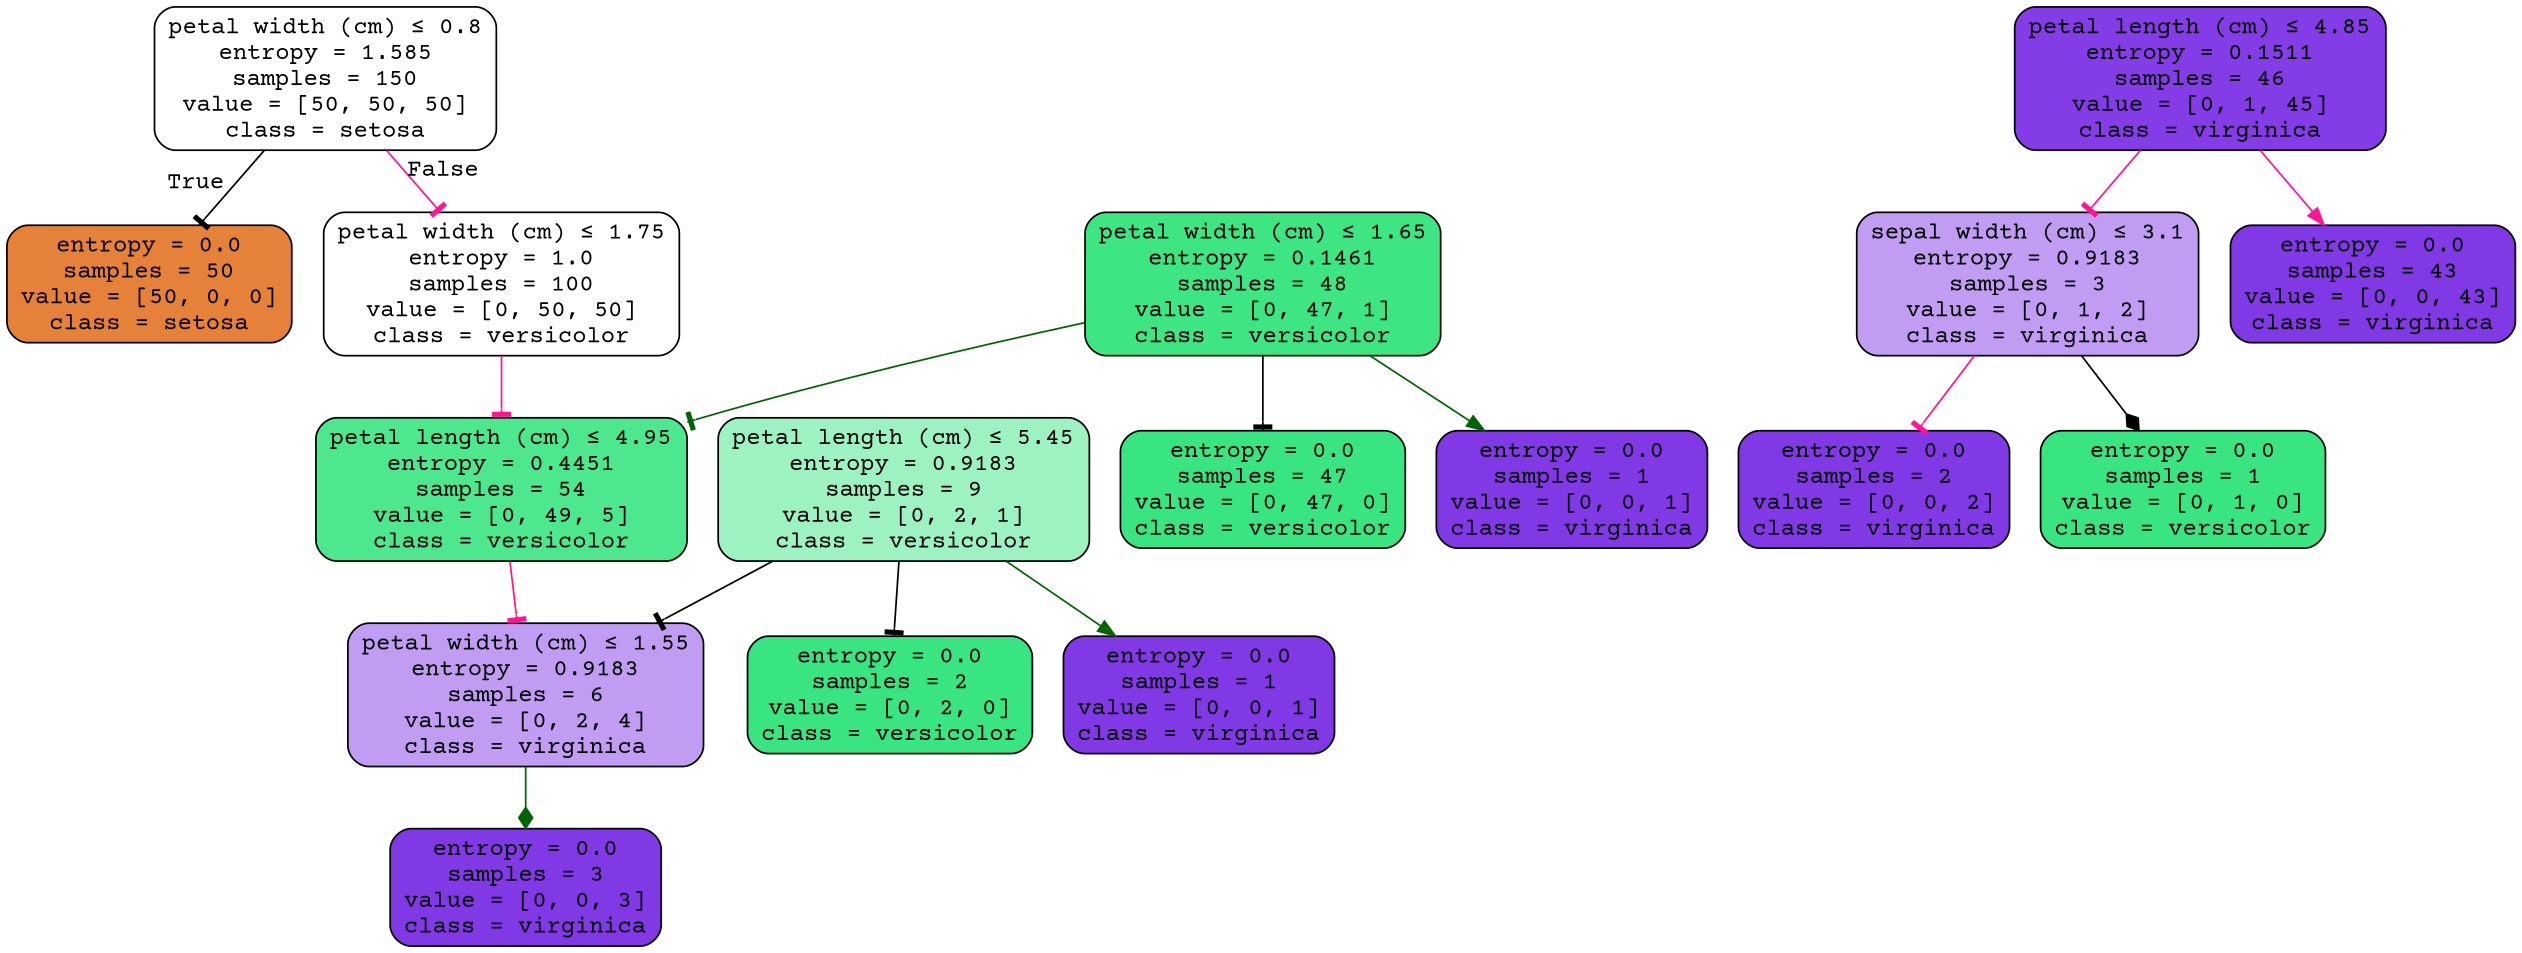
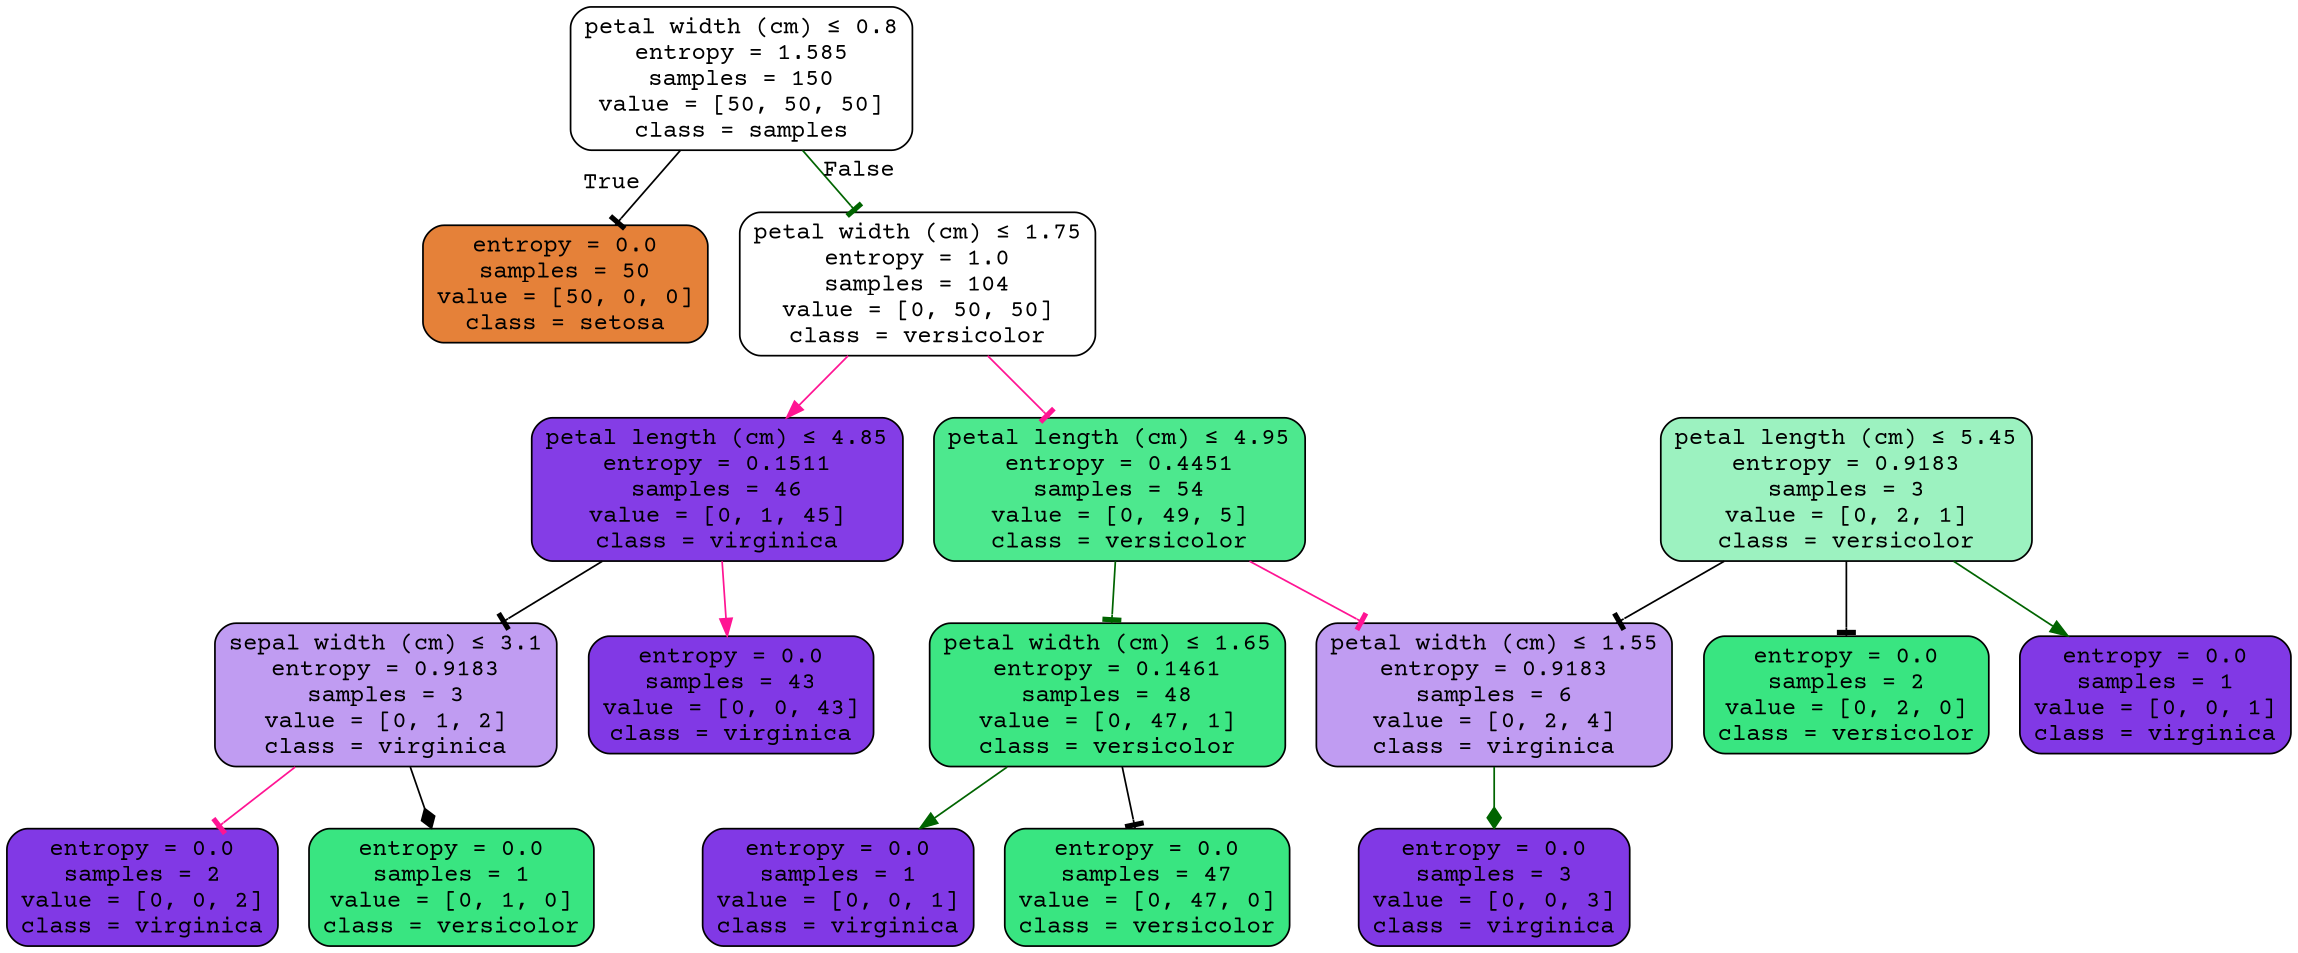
(325, 129) -> (741, 129)
(411, 178) -> (827, 178)
(2117, 178) -> (555, 590)
(502, 283) -> (918, 283)
(890, 368) -> (1114, 588)
none -> (824, 381)
(904, 489) -> (1846, 489)
